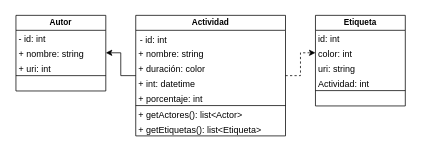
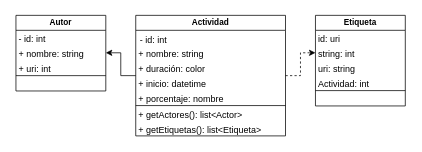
(331, 39) -> (331, 39)
(339, 54) -> (341, 54)
(170, 84) -> (175, 84)
(176, 99) -> (185, 99)
